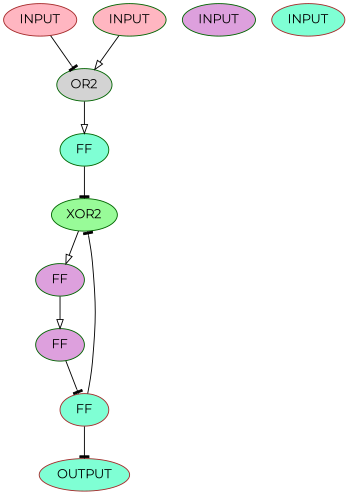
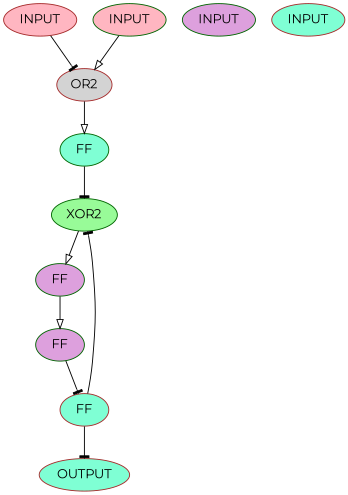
(84, 85) -> (84, 85)
